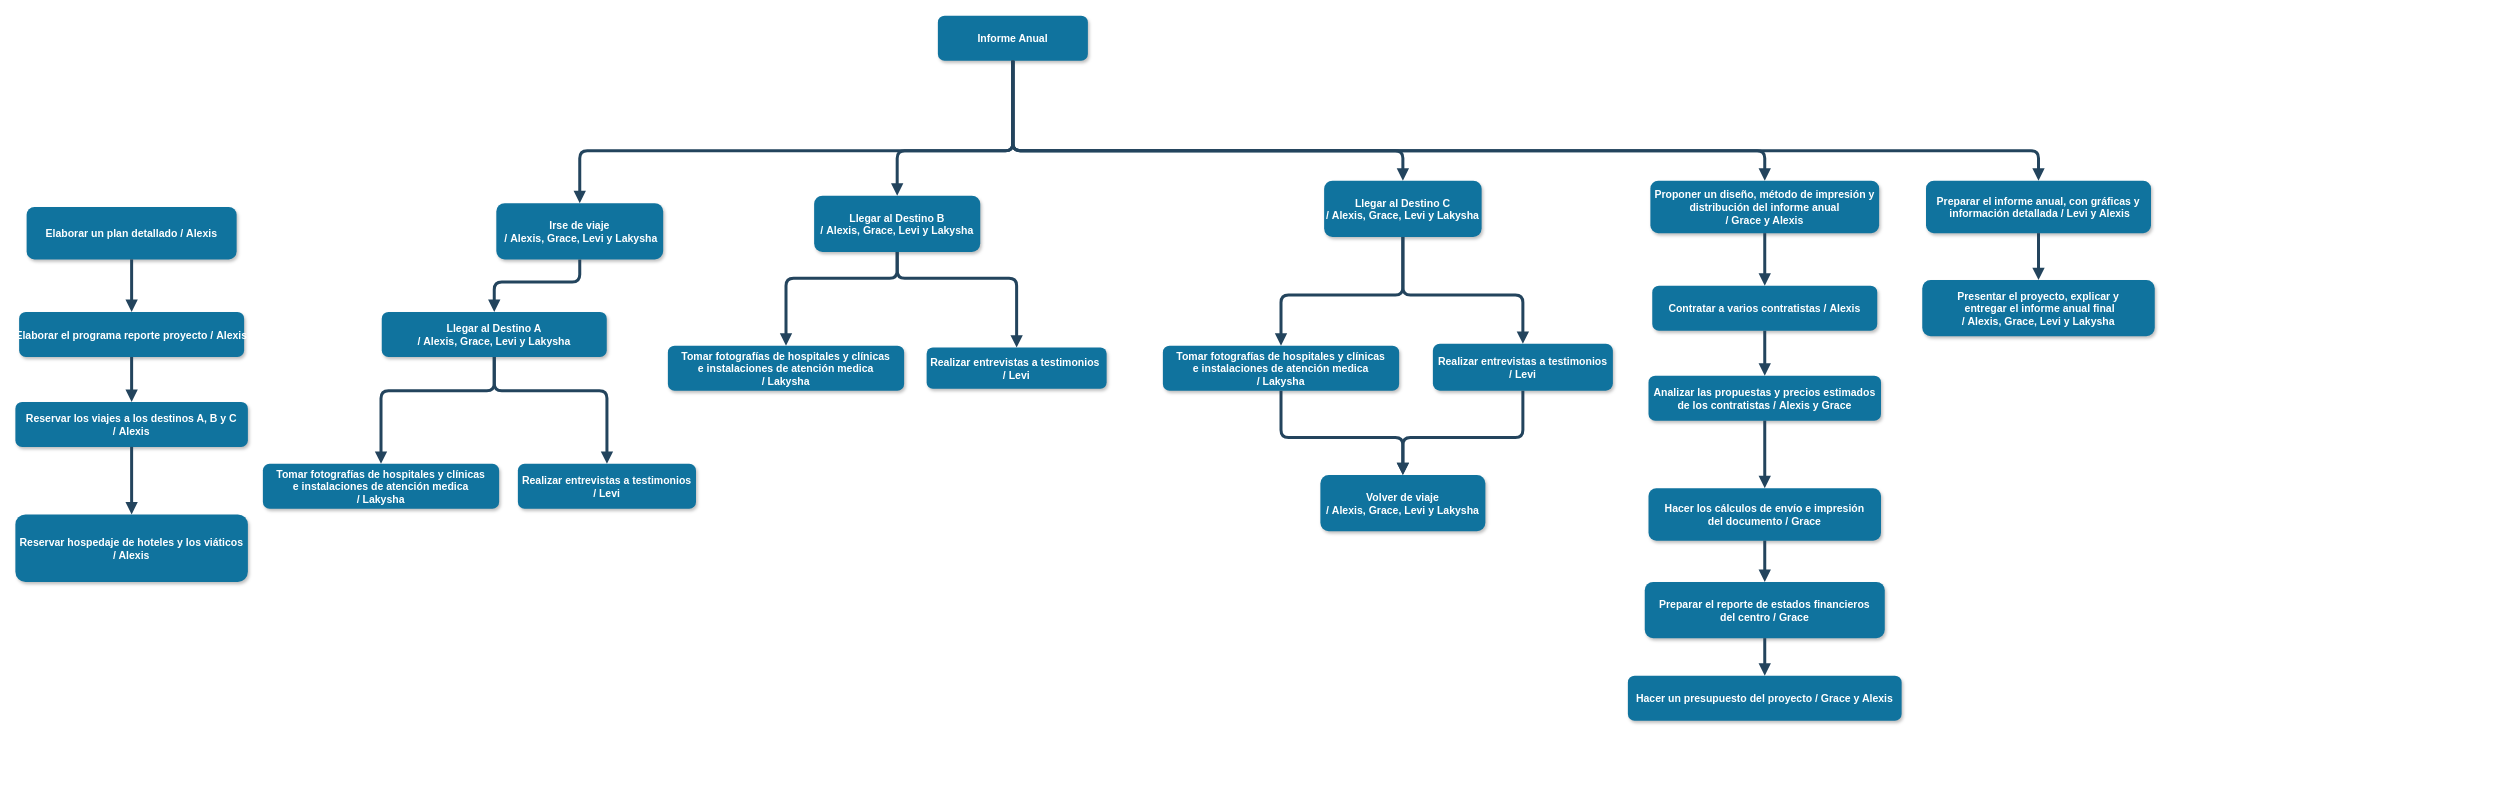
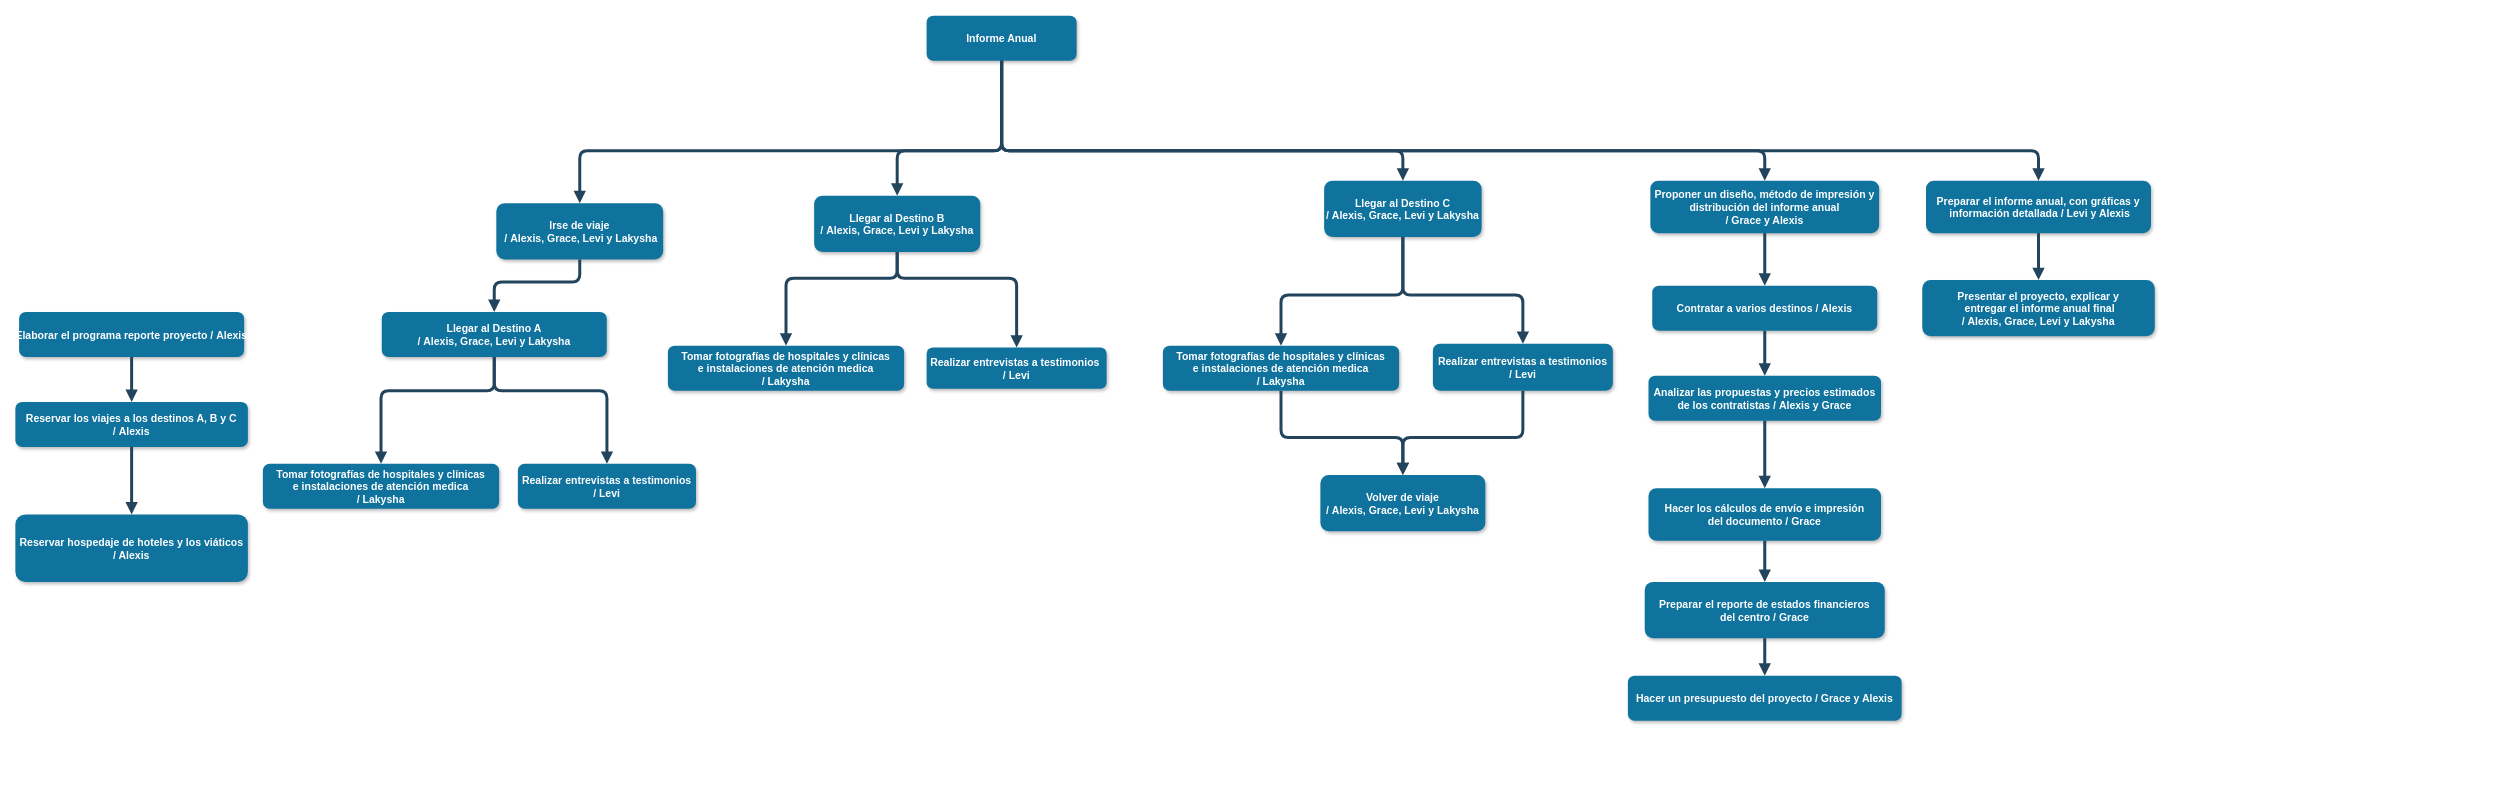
(1013, 38) -> (1002, 38)
(132, 233) -> none
(132, 279) -> none
(1764, 309) -> (1764, 309)
